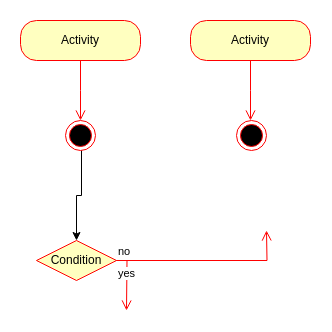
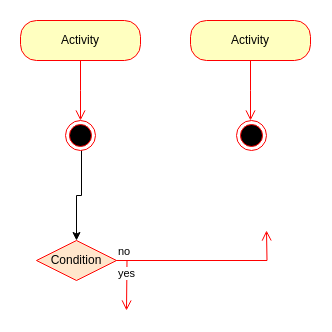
(77, 261) -> (77, 261)
